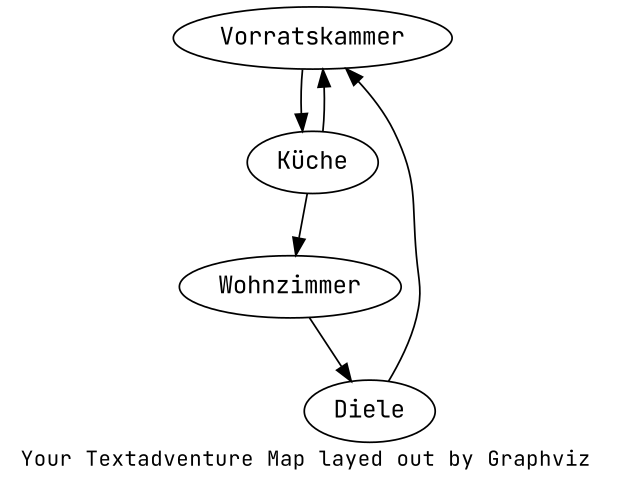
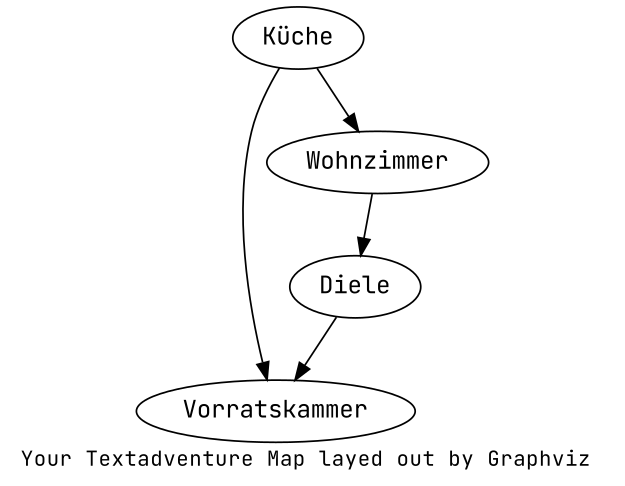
(301, 92) -> none
